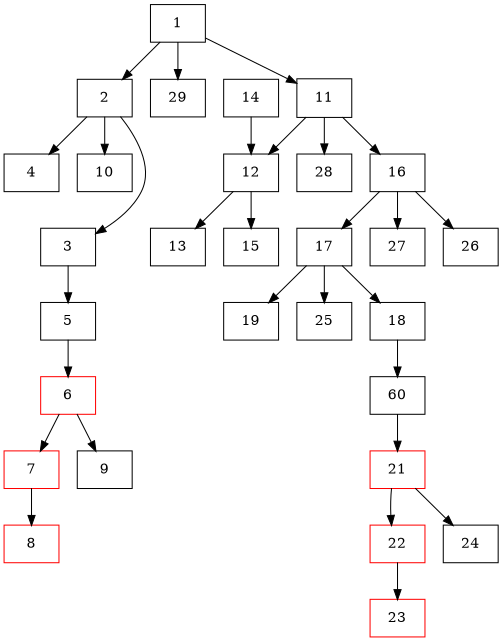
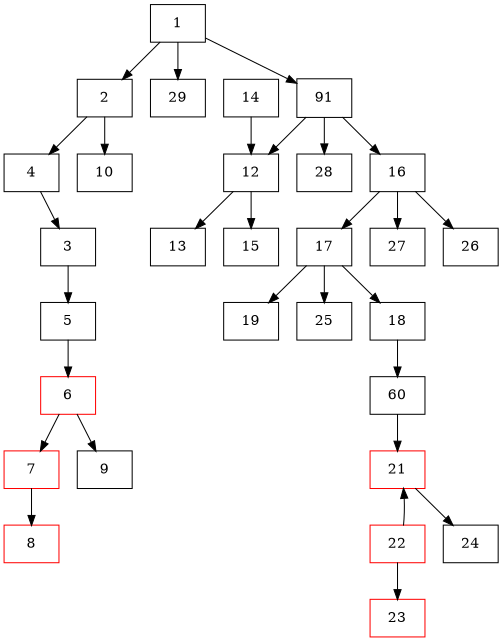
(324, 98) -> (324, 98)
(145, 177) -> (47, 205)
(391, 502) -> (404, 512)
